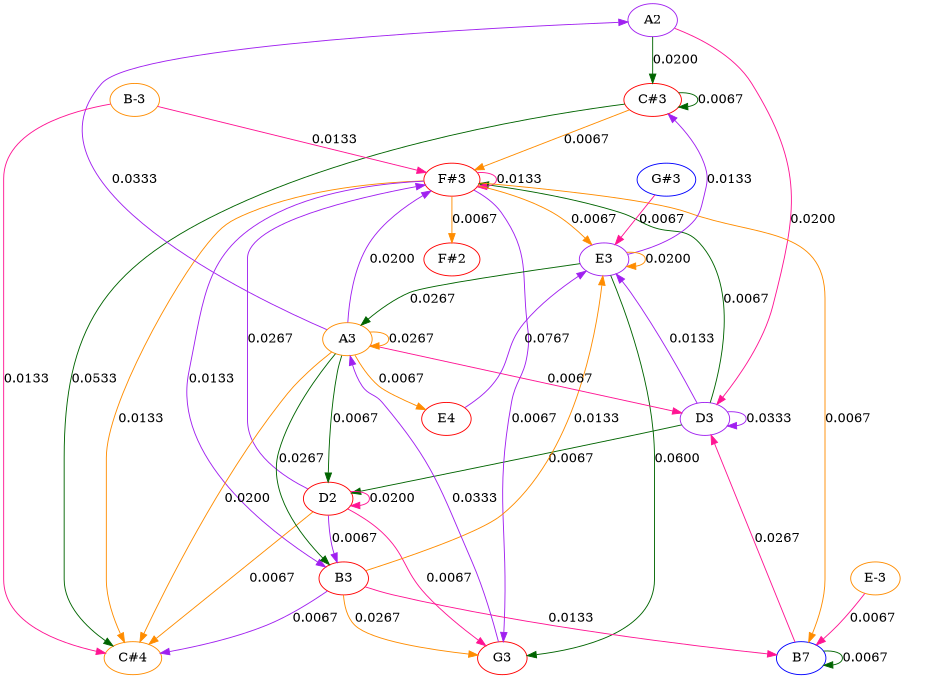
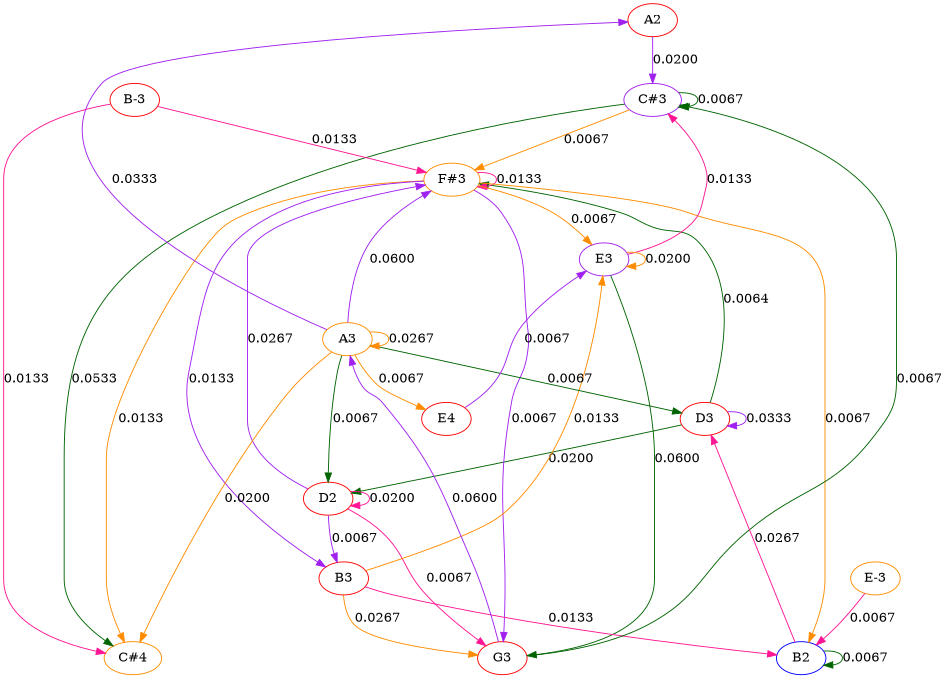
(653, 20) -> (653, 20)
(653, 55) -> (653, 55)
(135, 100) -> (135, 100)
(653, 100) -> (653, 100)
(452, 180) -> (452, 180)
(666, 180) -> none
(791, 196) -> none
(702, 204) -> (702, 204)
(392, 259) -> (392, 259)
(452, 259) -> none
(470, 280) -> none
(746, 299) -> (746, 299)
(547, 339) -> (547, 339)
(662, 341) -> none
(514, 376) -> (514, 376)
(705, 419) -> (705, 419)
none -> (885, 421)
(278, 455) -> none
(571, 459) -> (571, 459)
(475, 499) -> (475, 499)
(235, 575) -> none
(252, 631) -> none
(801, 658) -> (801, 658)
